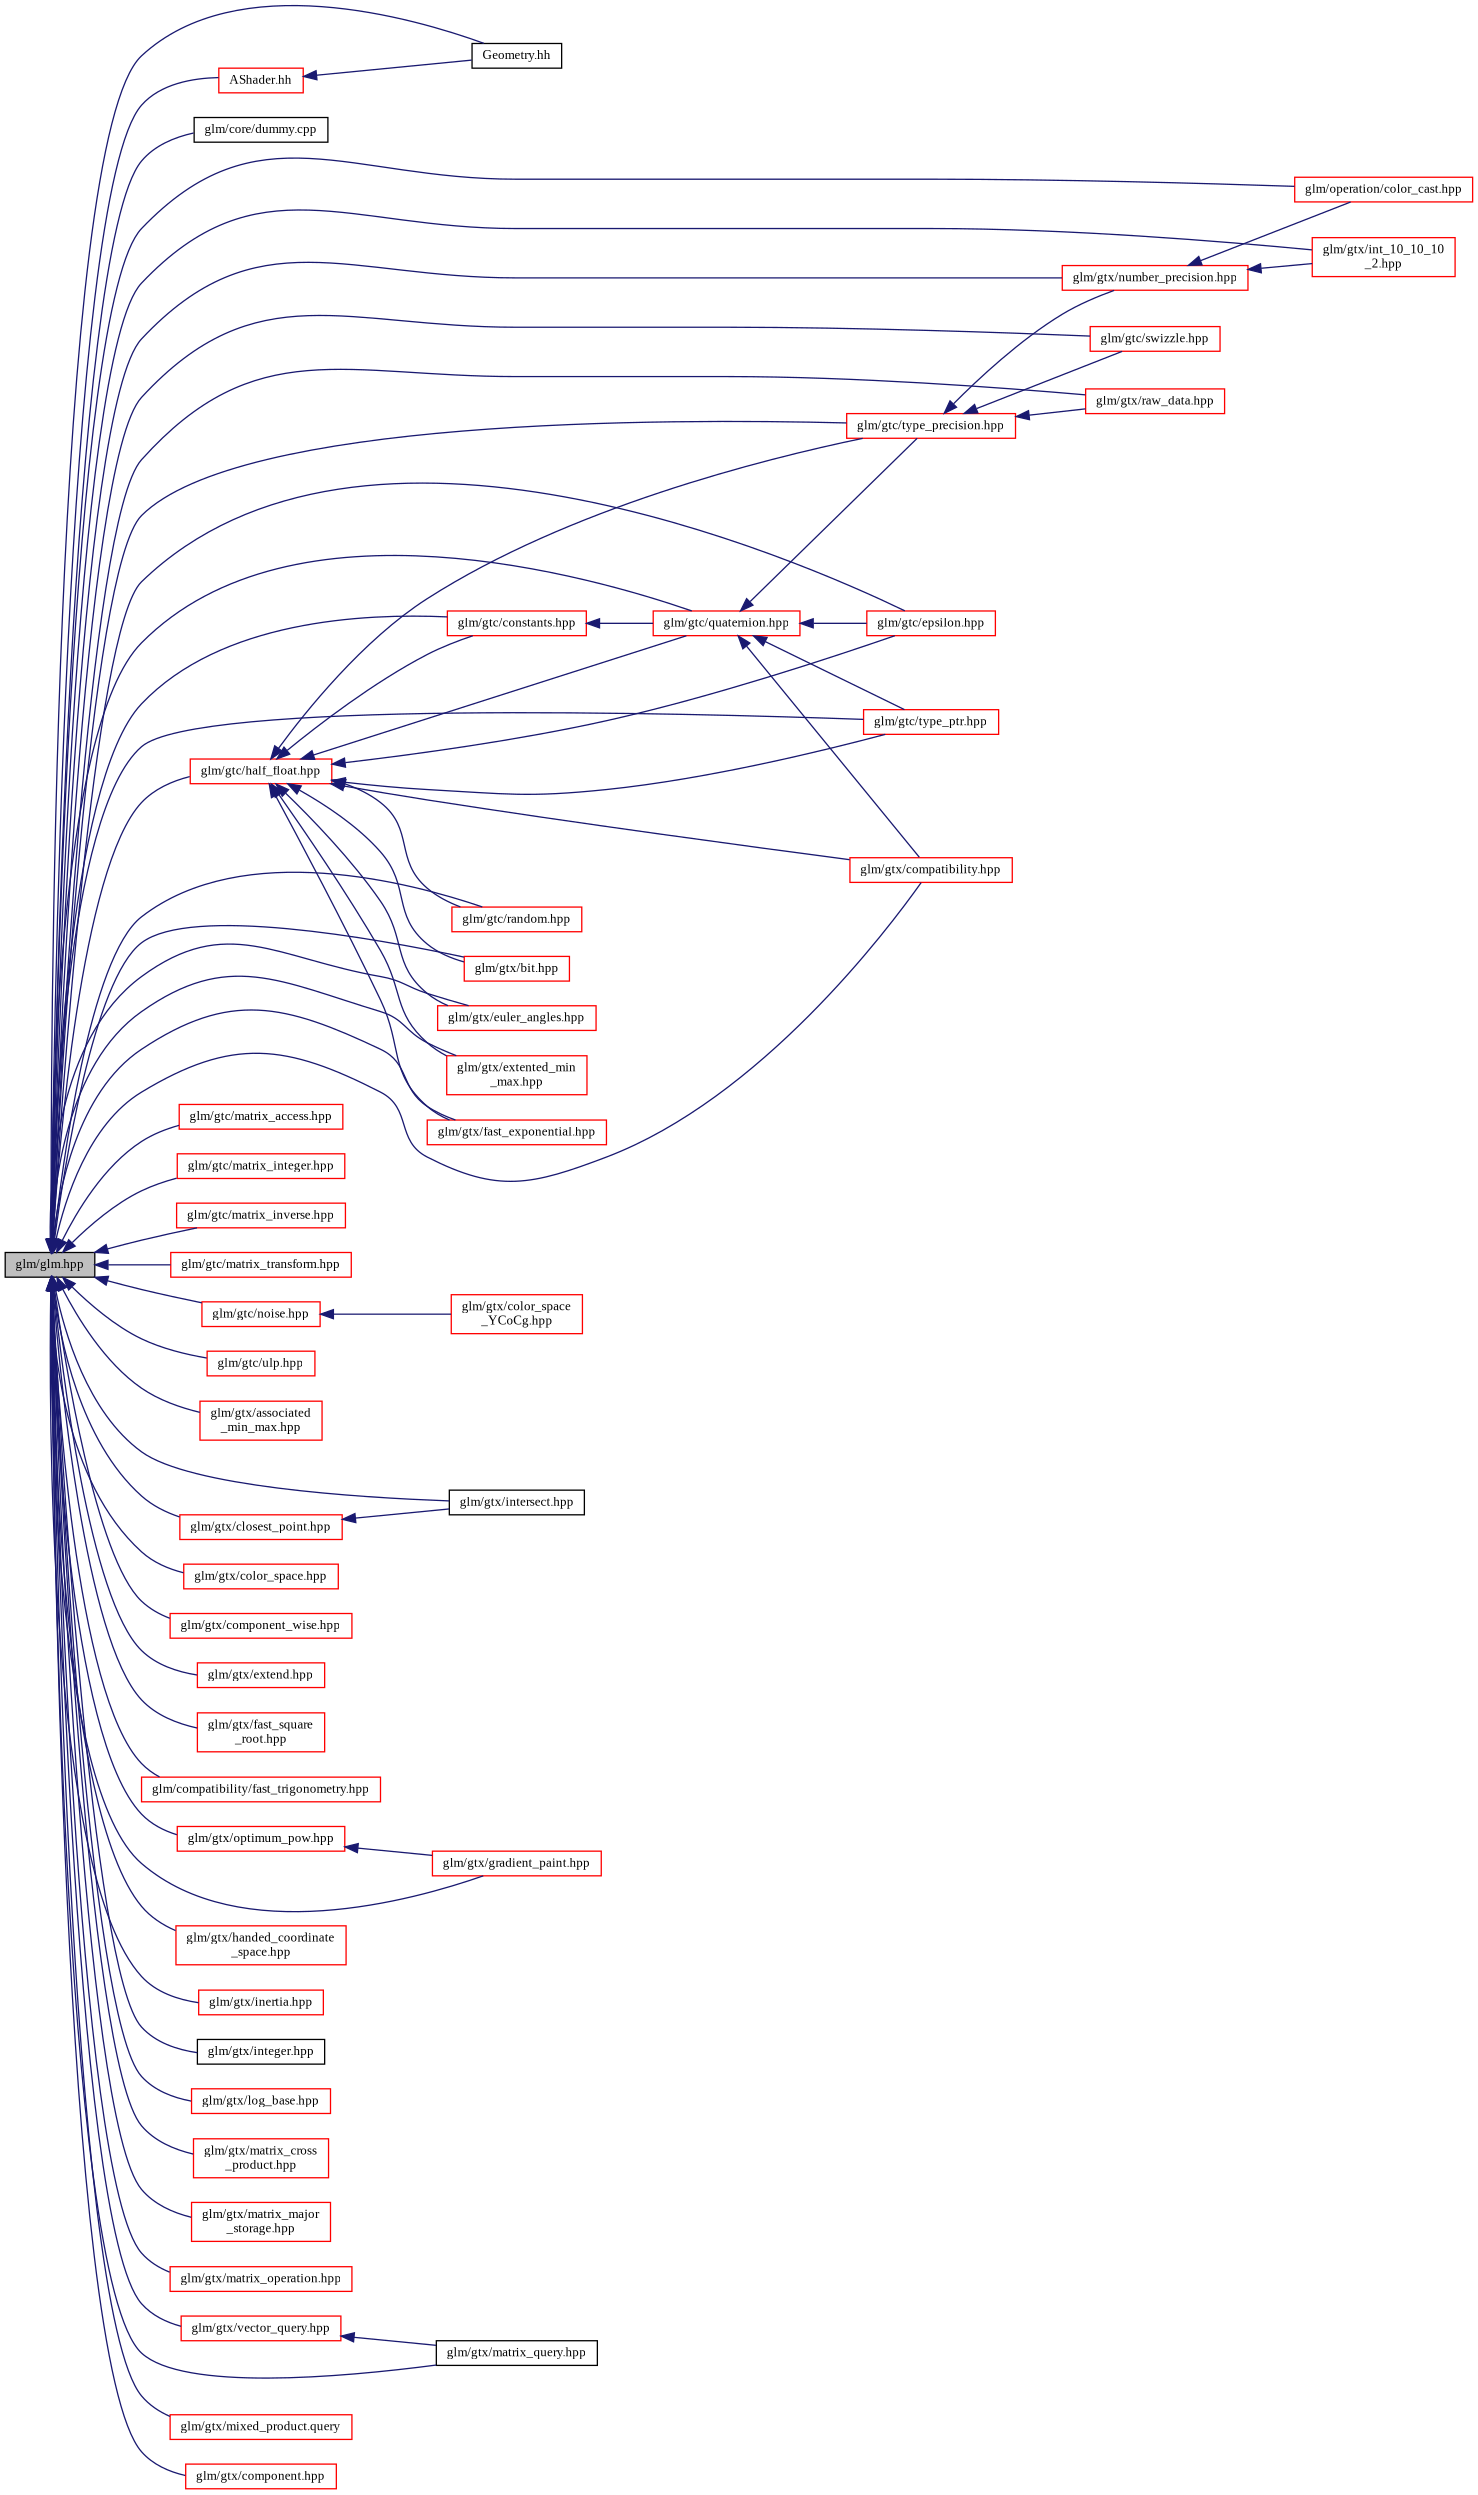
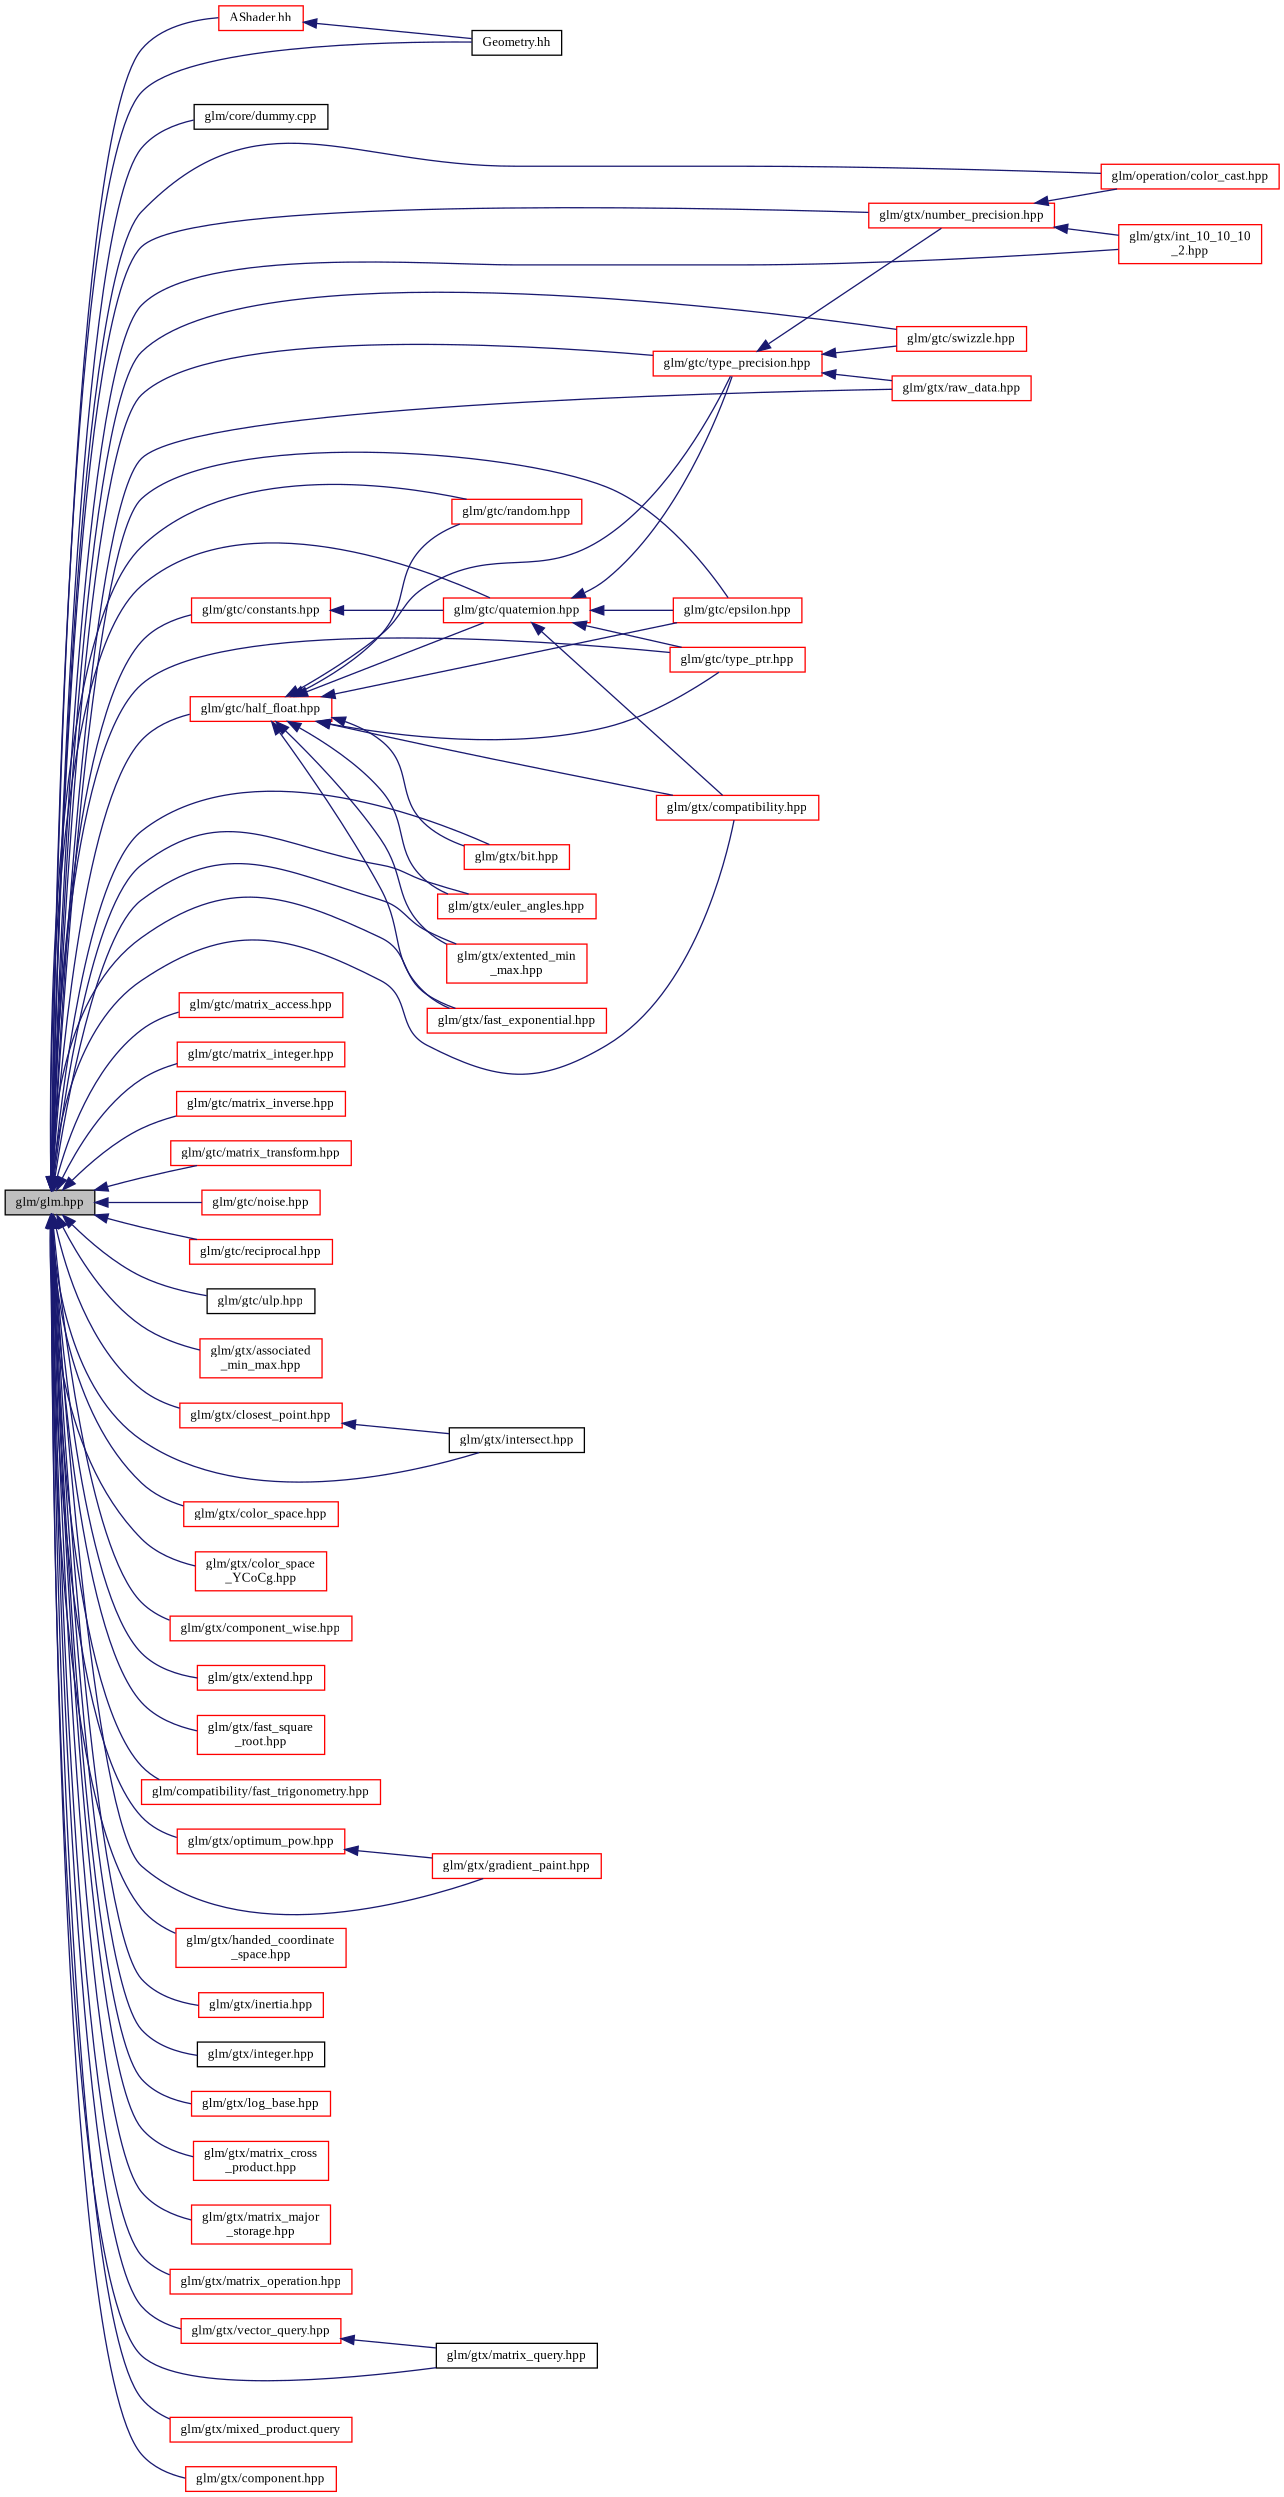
(375, 685) -> none
none -> (261, 1252)
(392, 1314) -> (103, 1485)
(261, 1364) -> (261, 1301)
